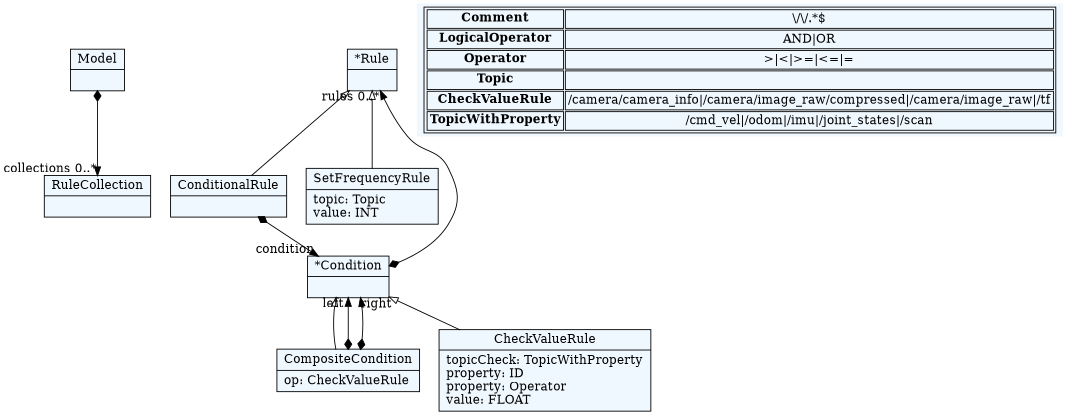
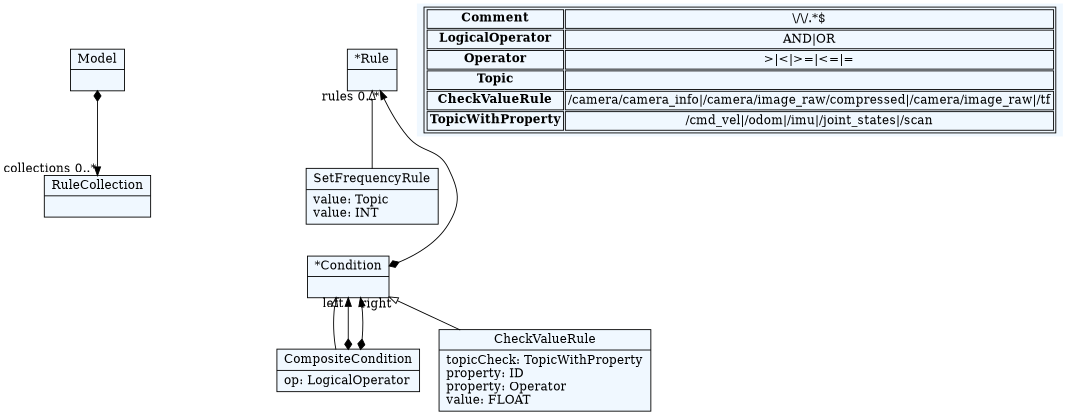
(229, 196) -> none
(350, 200) -> (351, 200)
(347, 381) -> (347, 381)
